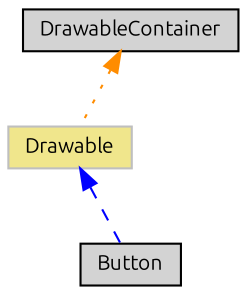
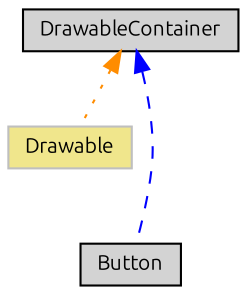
(106, 216) -> (152, 159)
